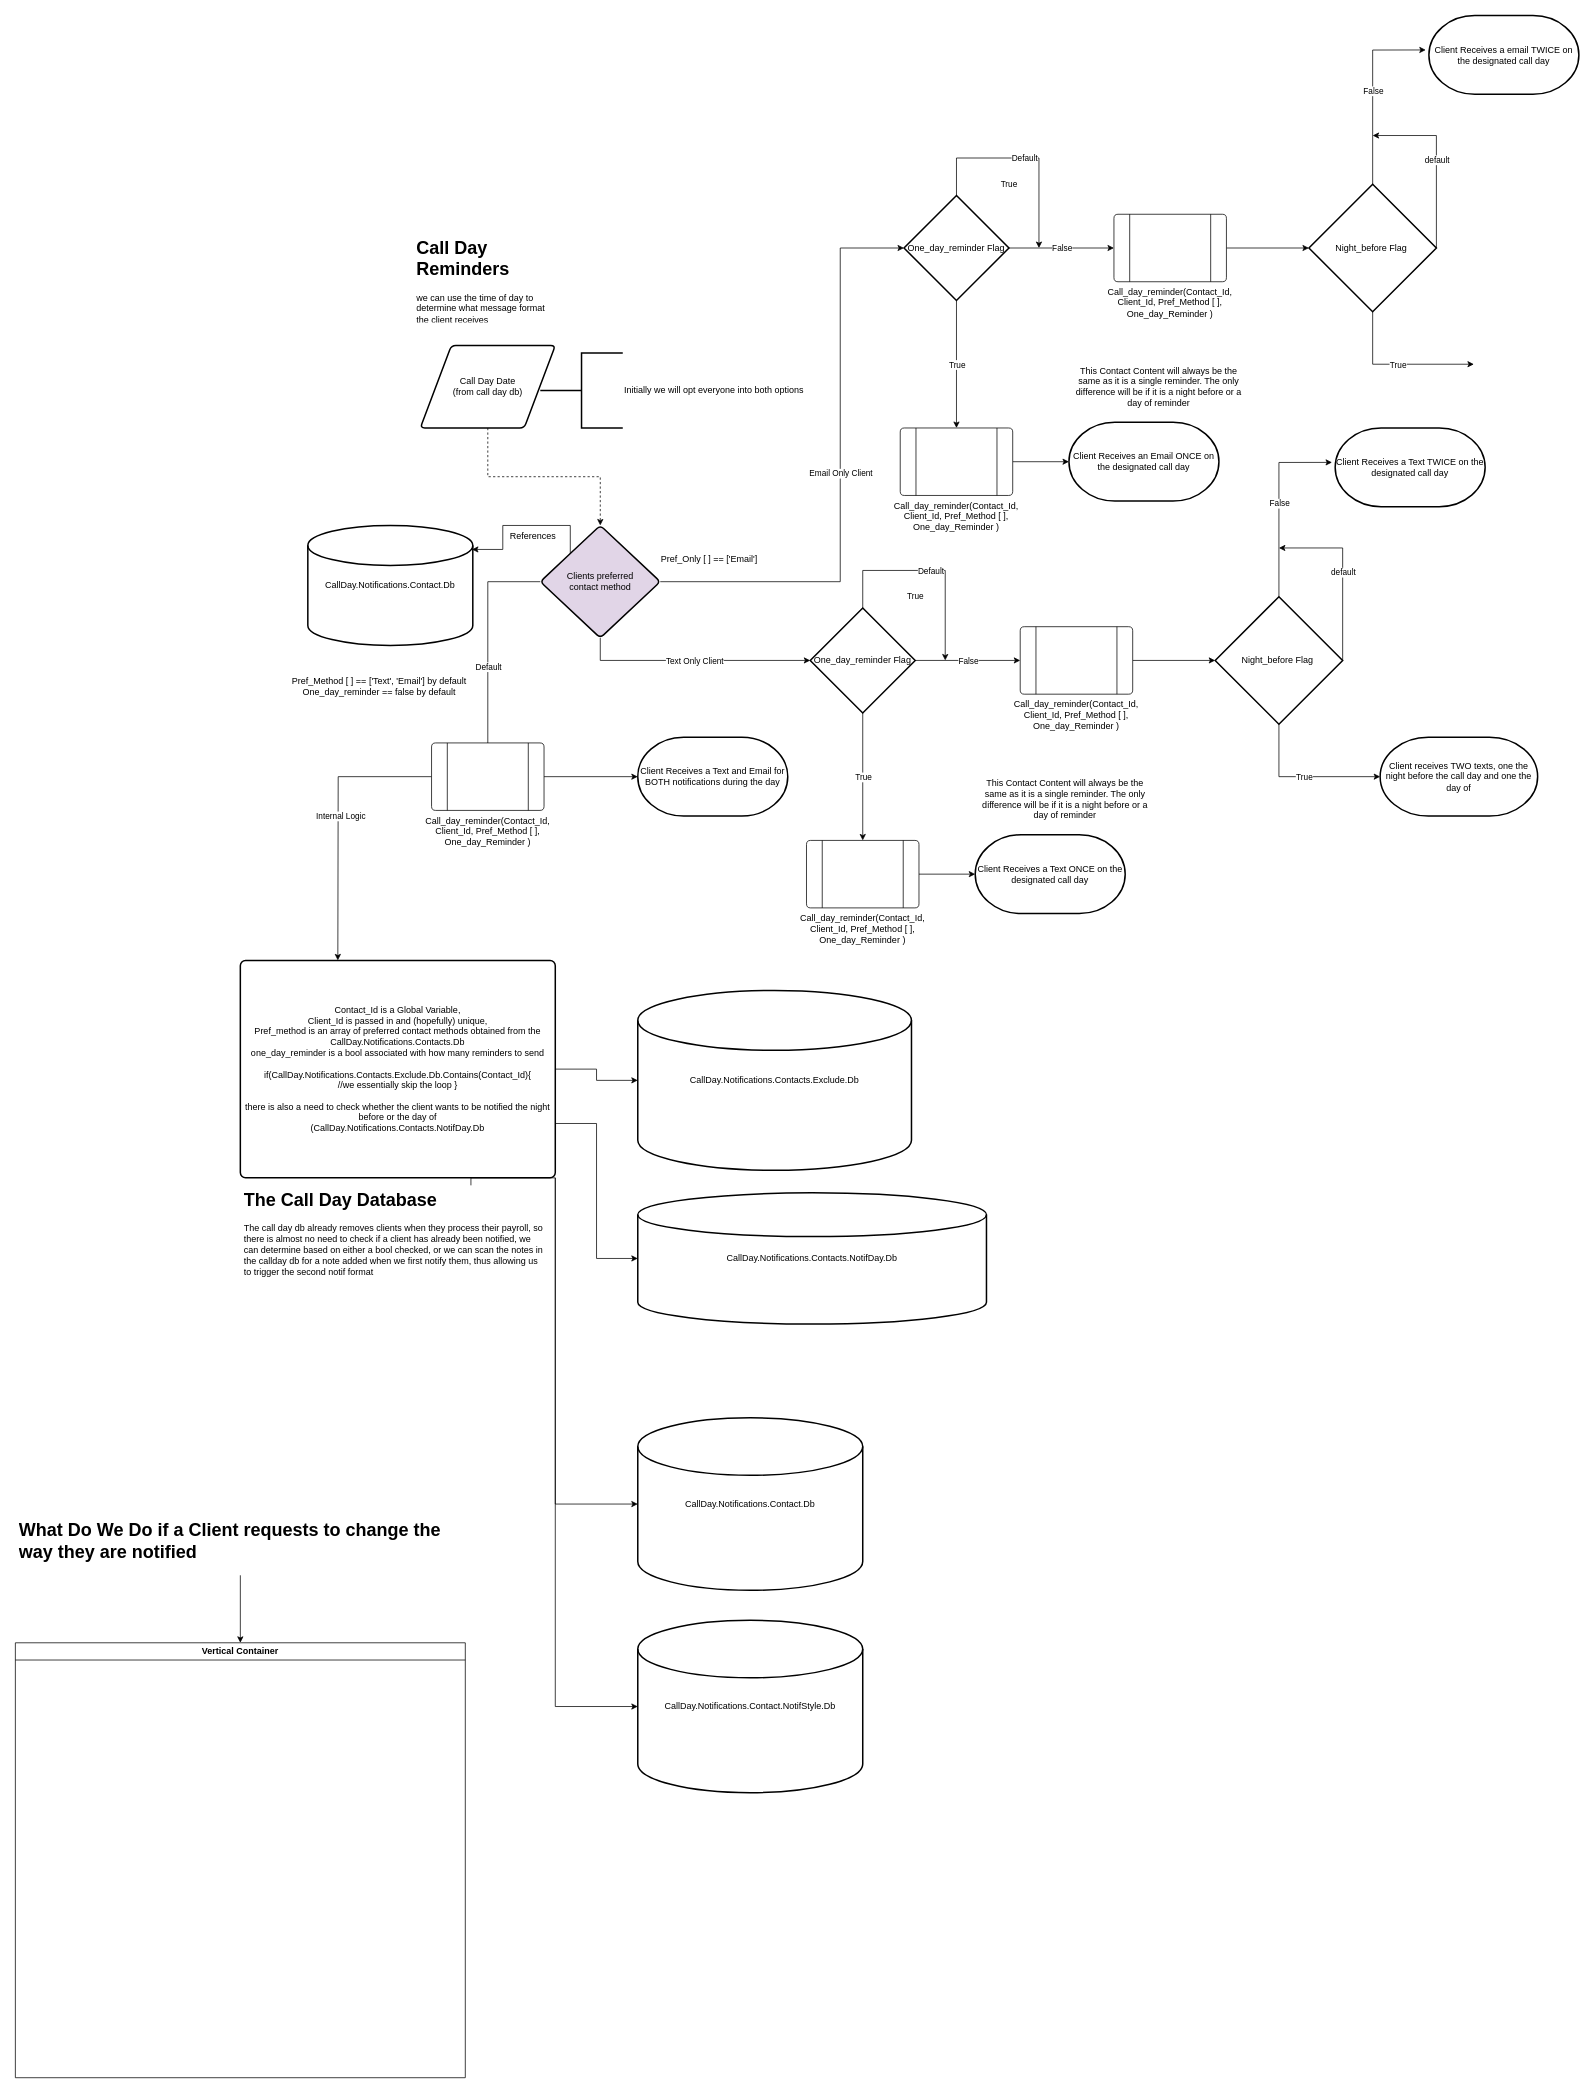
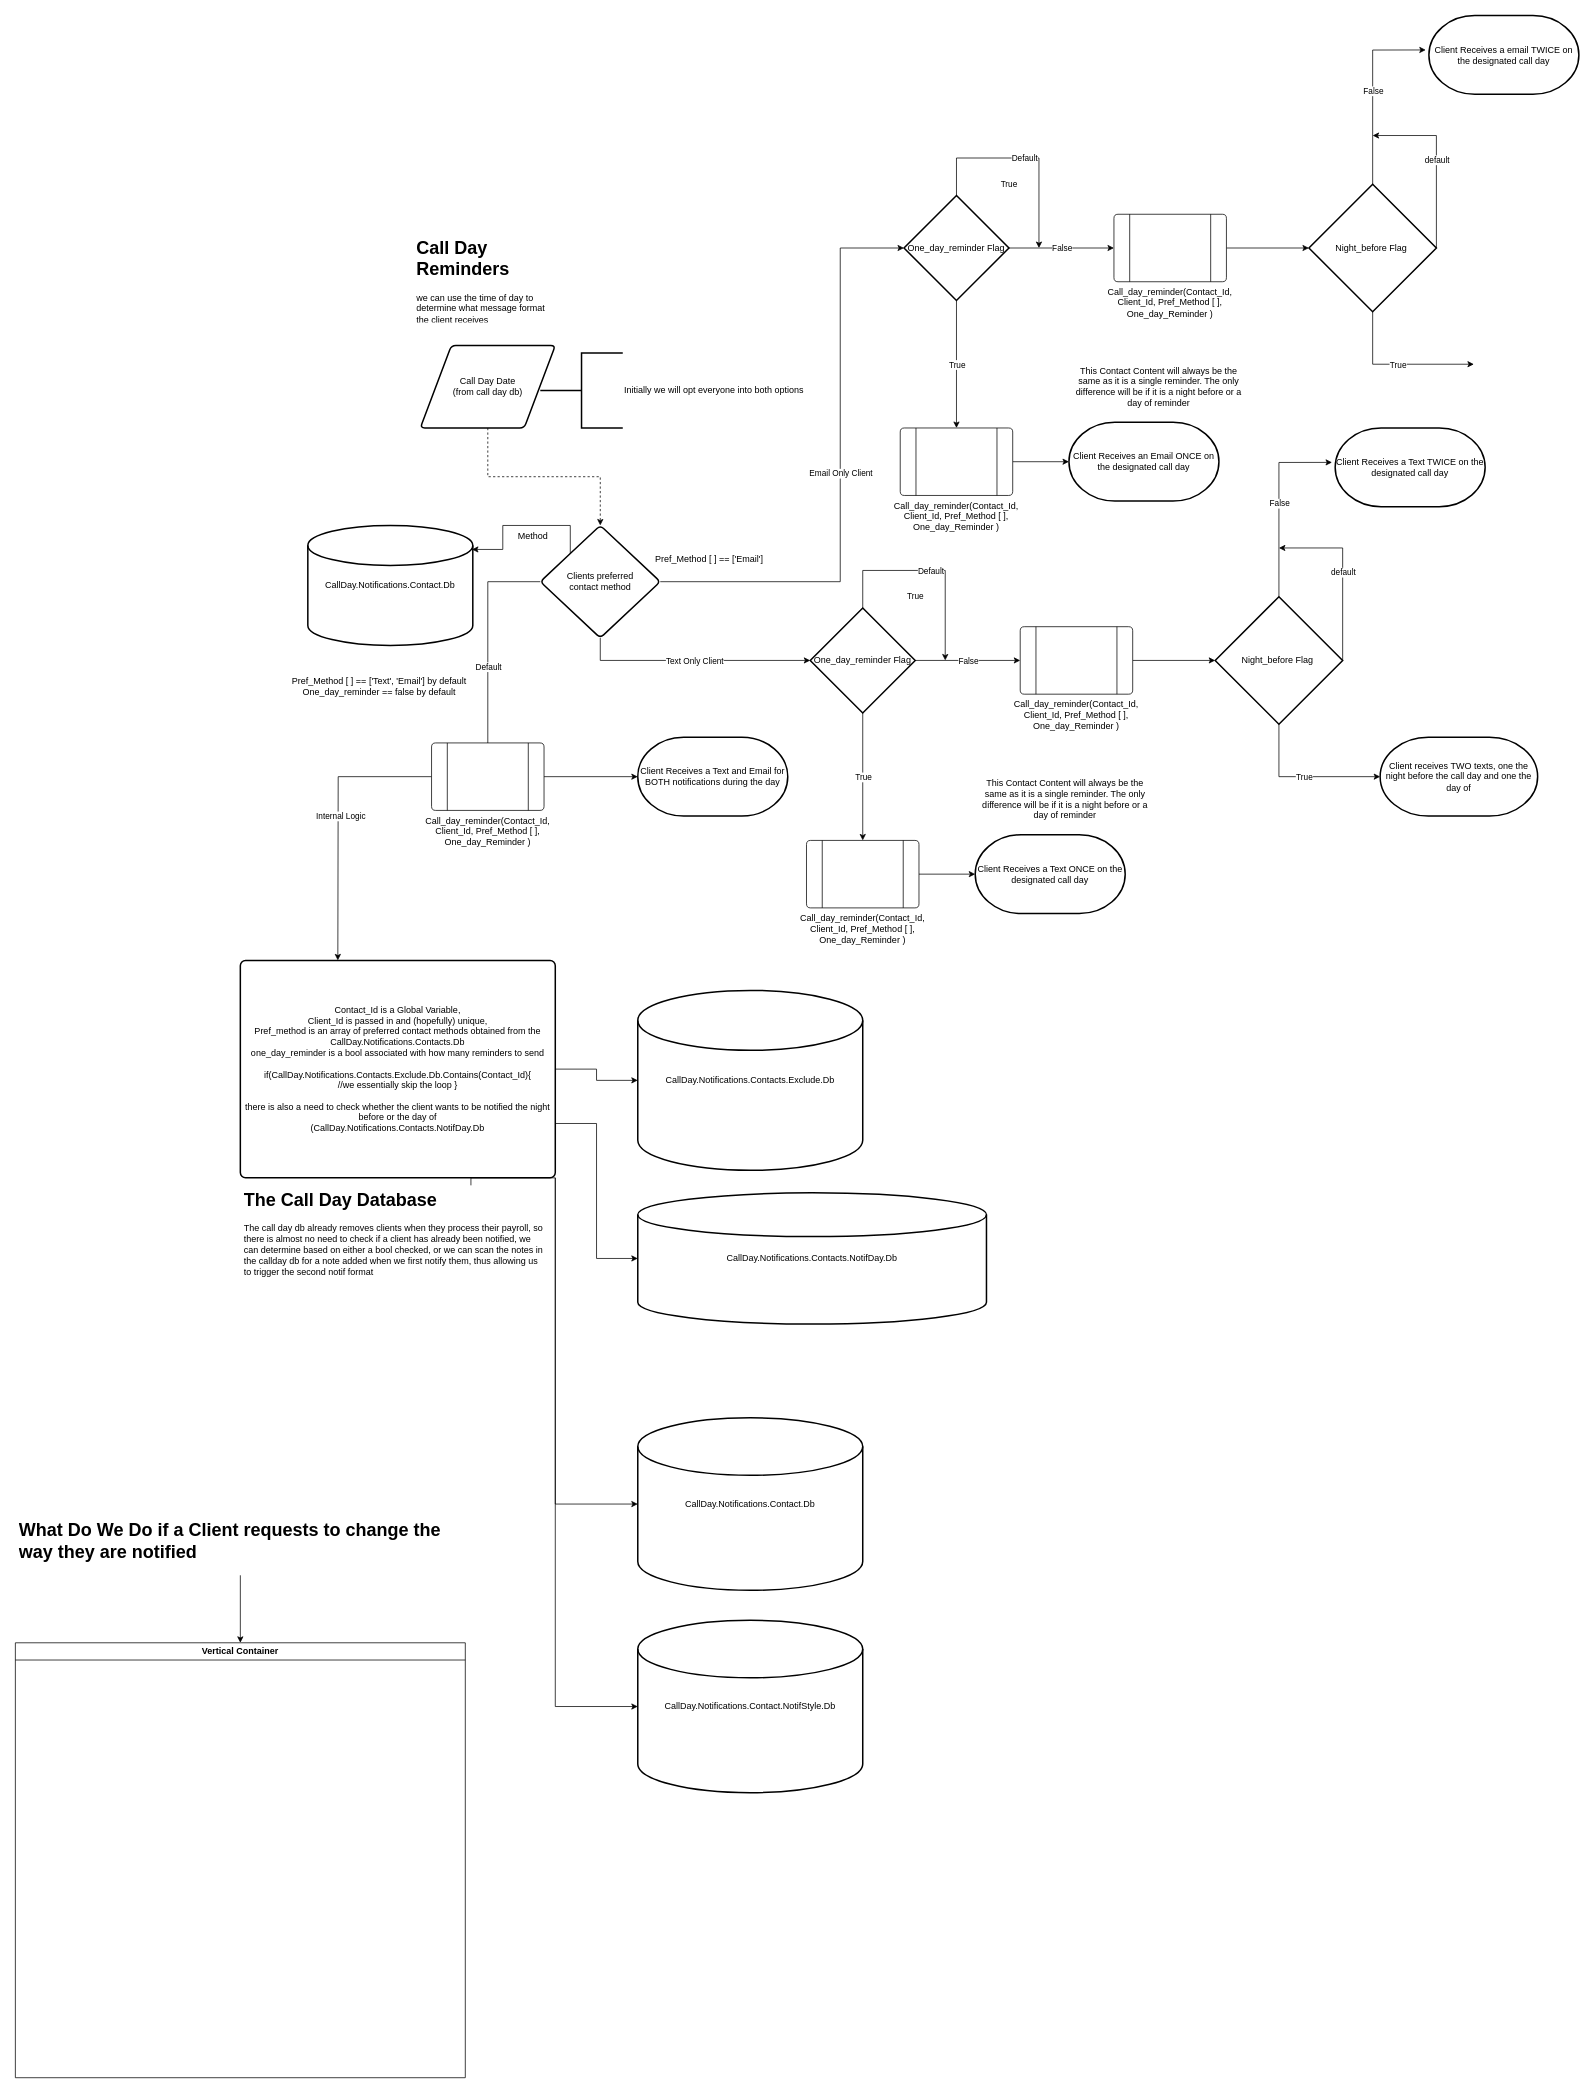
(533, 537) -> (533, 537)
(710, 559) -> (710, 559)
(600, 582) -> (600, 582)
(775, 1080) -> (750, 1080)
